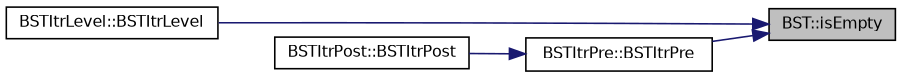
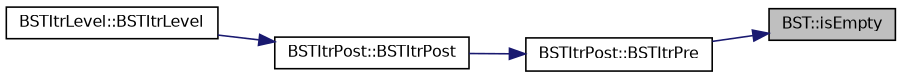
(486, 23) -> (238, 37)
(619, 54) -> (619, 54)
